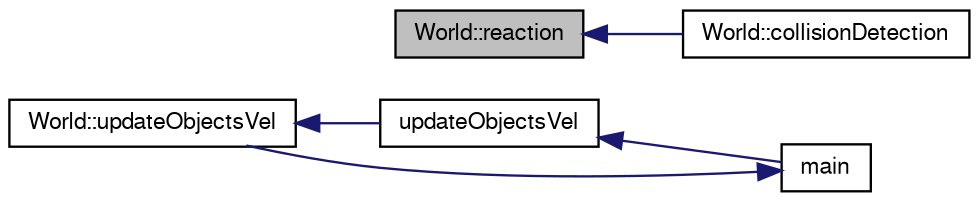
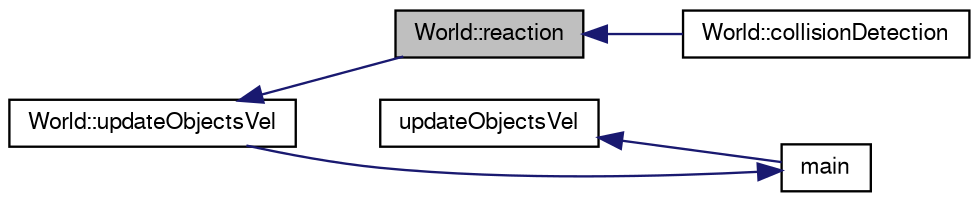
(350, 123) -> (333, 76)
